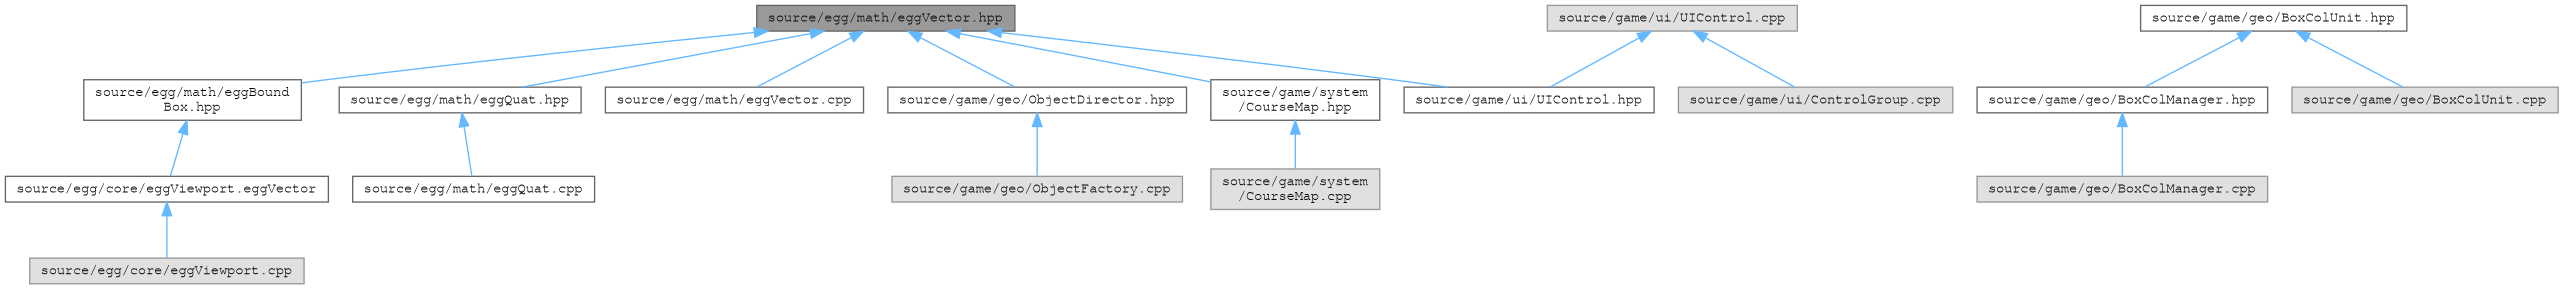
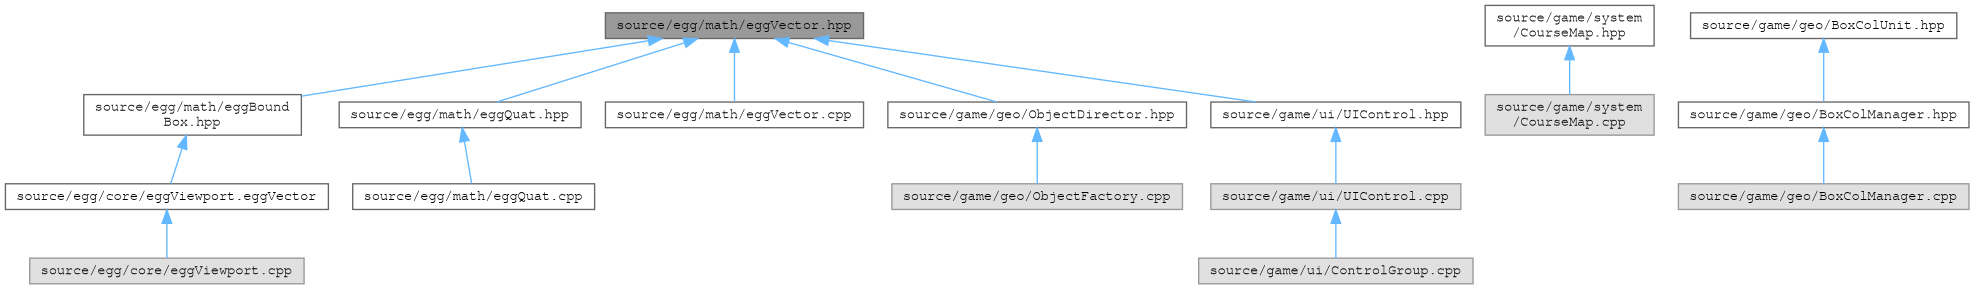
(1085, 58) -> none
(1595, 62) -> (1336, 163)
(2425, 100) -> none
